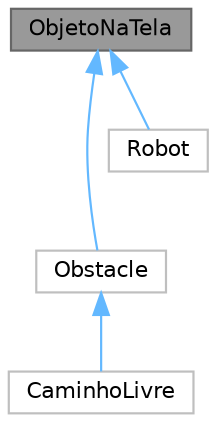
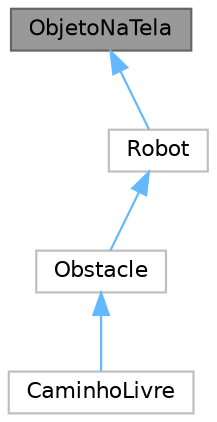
(88, 162) -> (125, 221)
